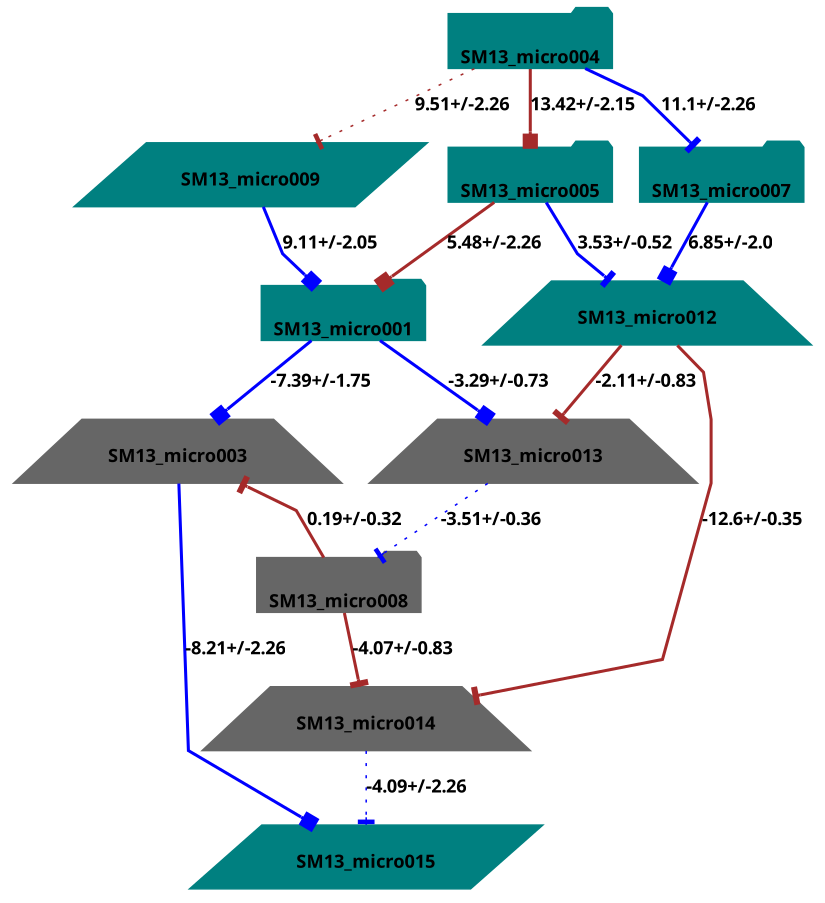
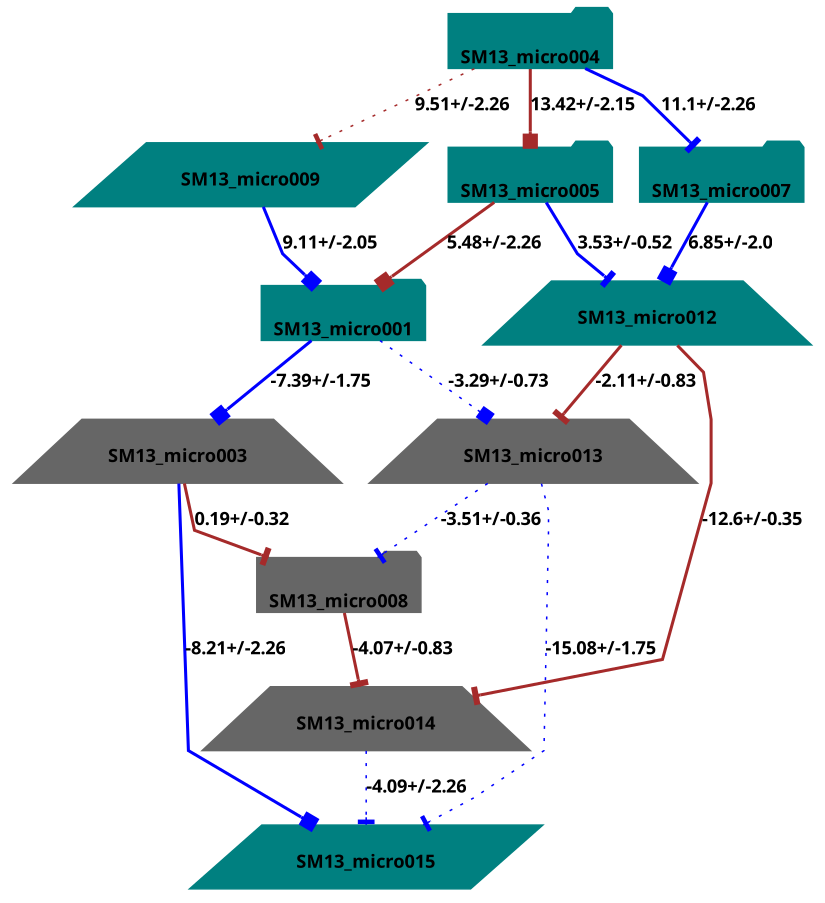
(429, 375) -> (429, 375)
(296, 511) -> (205, 534)
none -> (545, 694)
